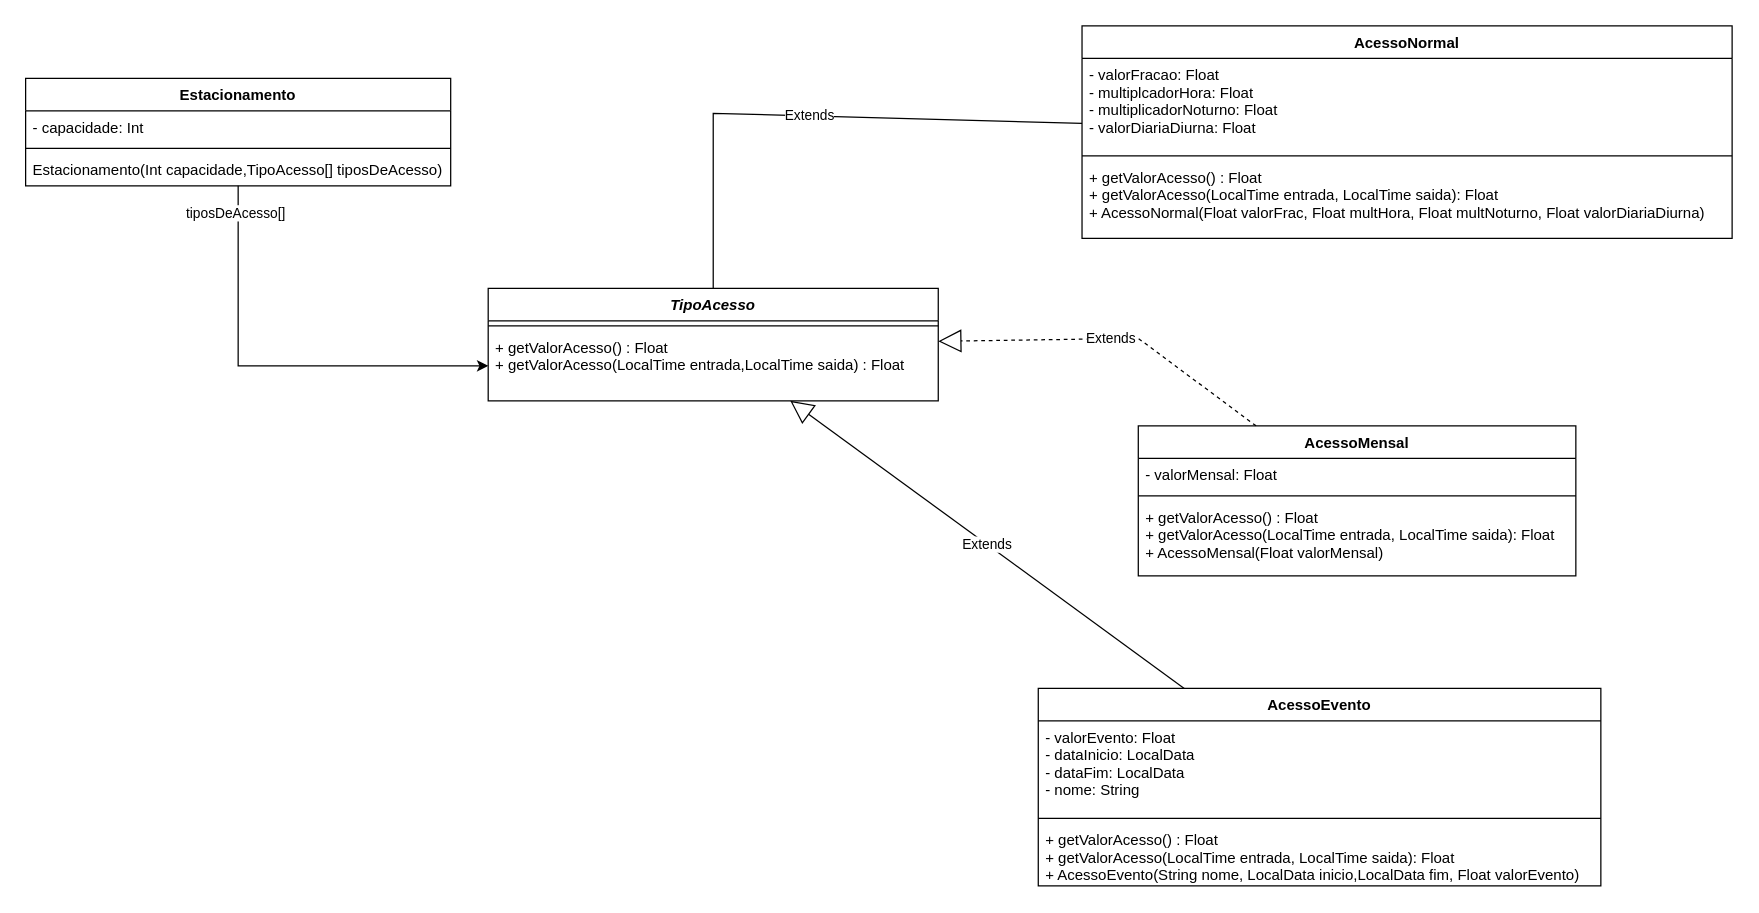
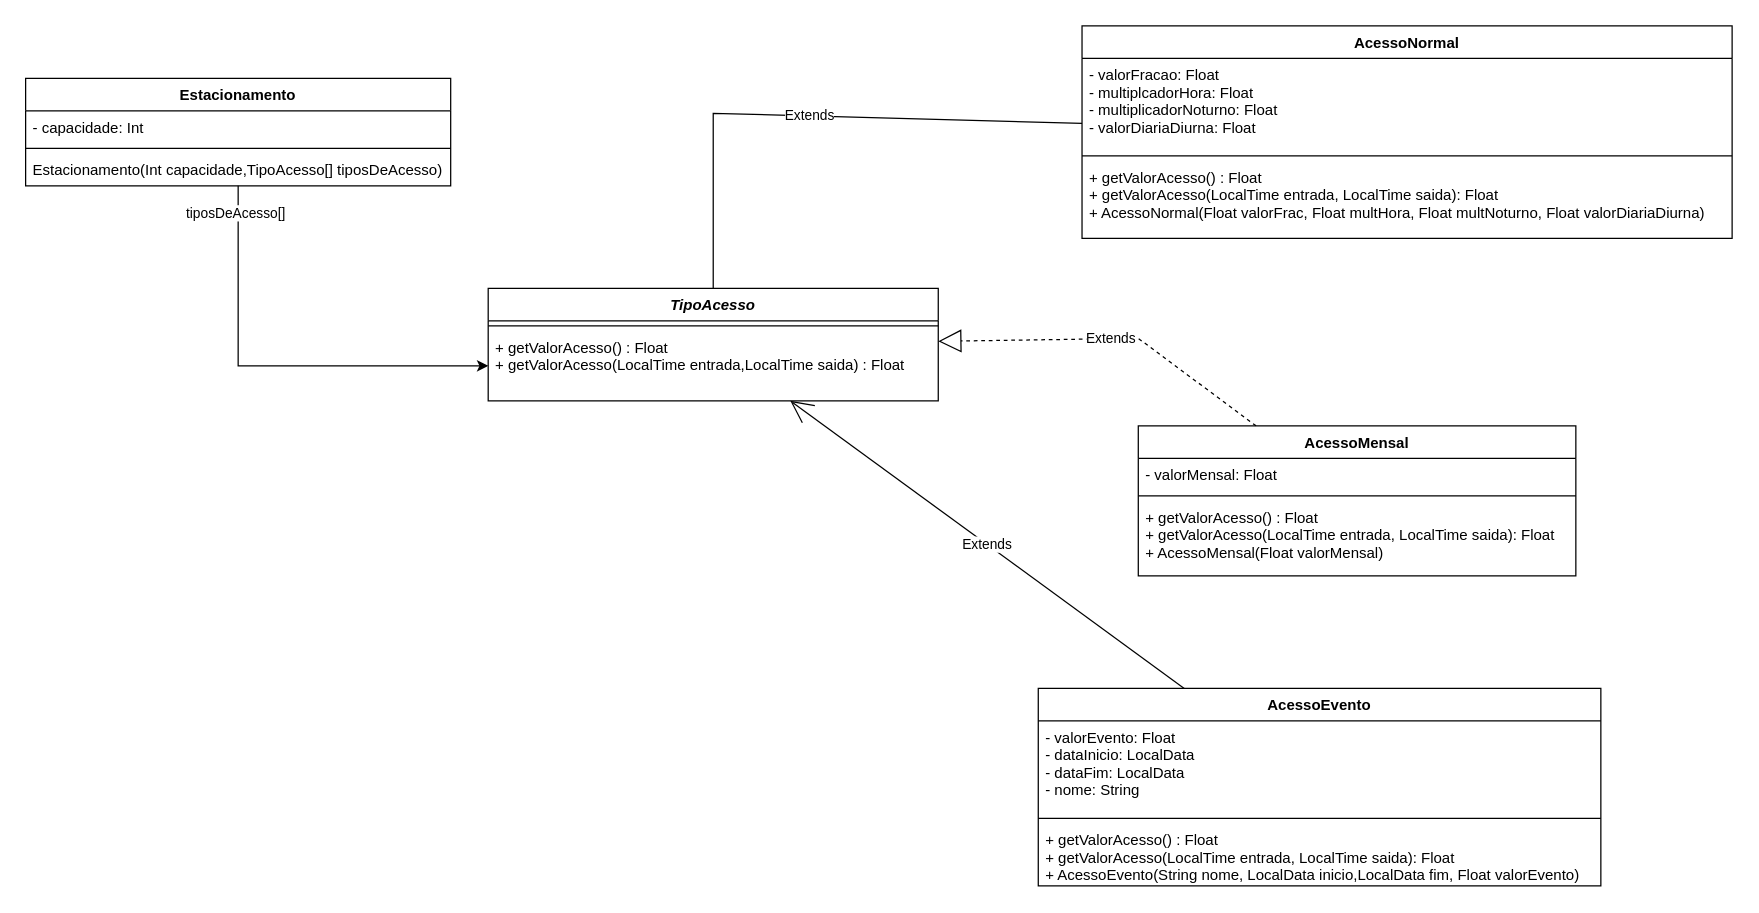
(809, 415) -> (802, 409)
